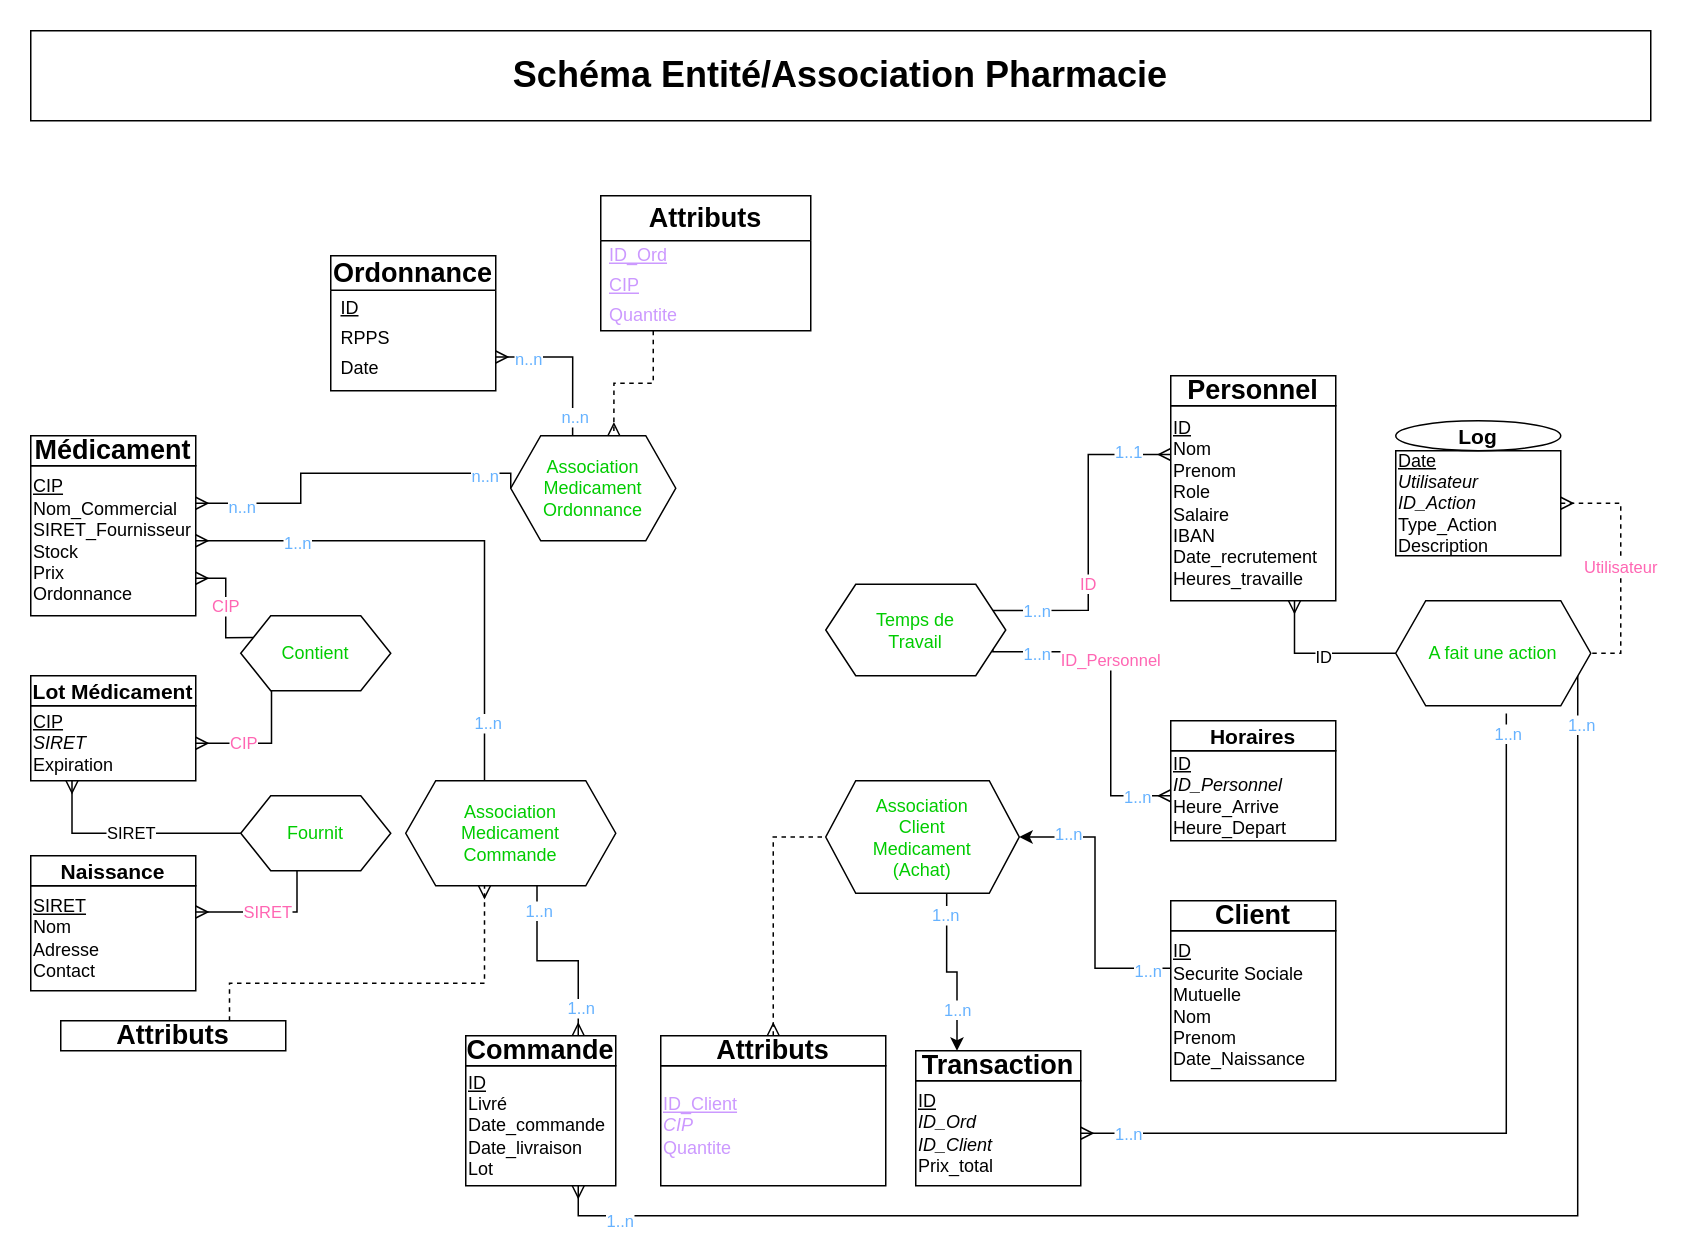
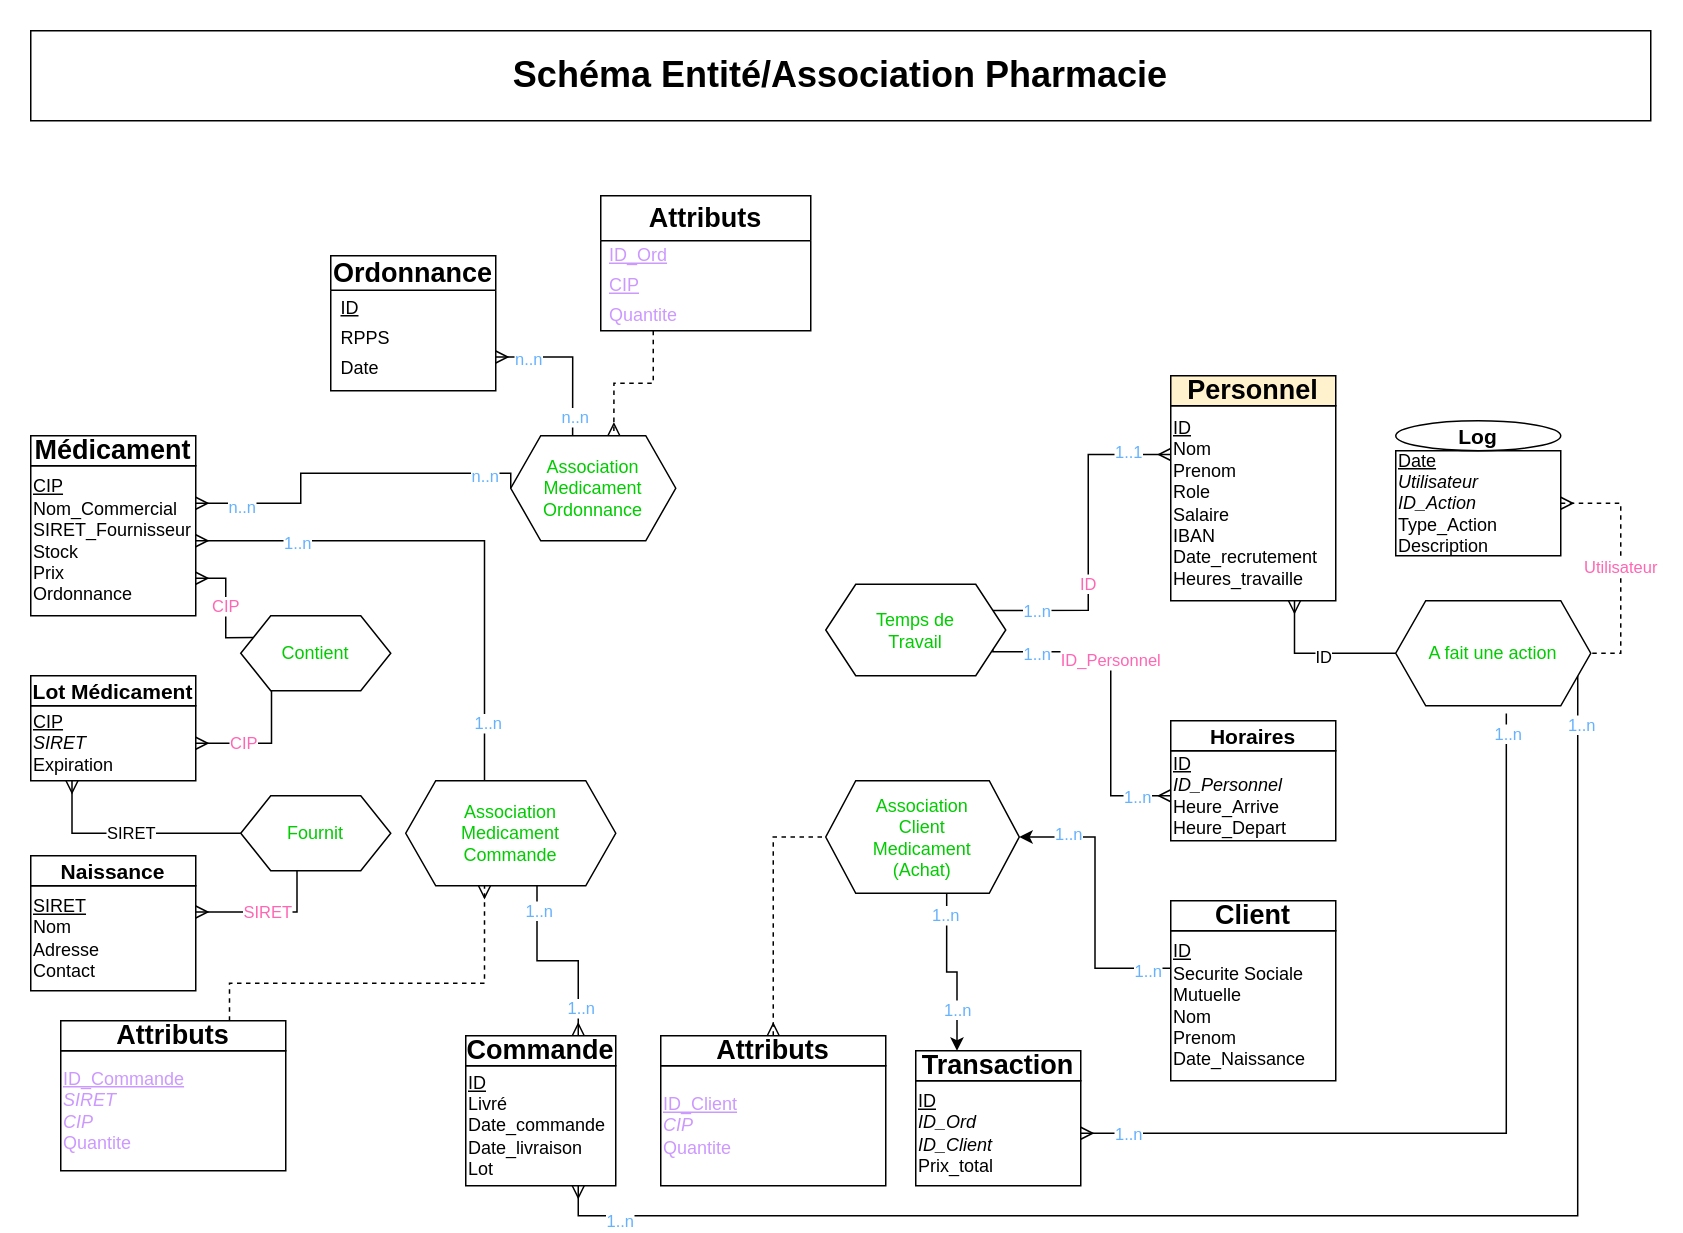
(1253, 391) -> (1253, 391)
none -> (173, 1111)
